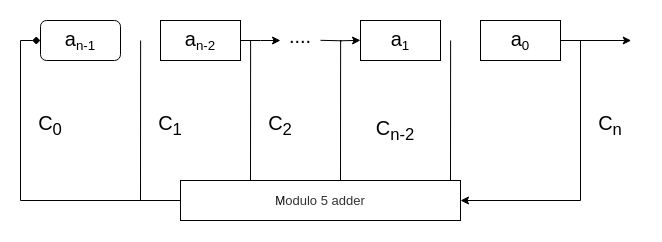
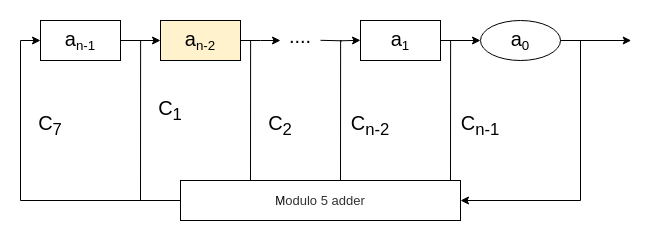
(32, 41) -> (32, 41)
(81, 41) -> (81, 41)
none -> (137, 41)
(201, 41) -> (201, 41)
none -> (457, 41)
(521, 41) -> (521, 41)
(51, 126) -> (51, 126)
(171, 126) -> (171, 111)
none -> (481, 126)
(611, 126) -> none
(396, 131) -> (371, 126)
